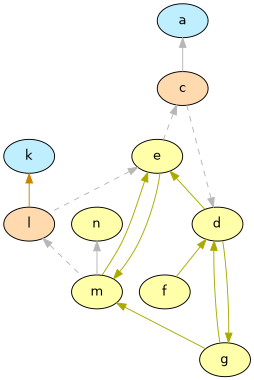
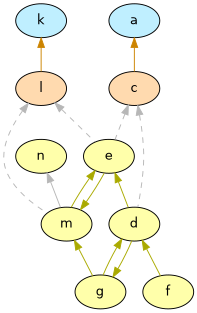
(183, 59) -> (134, 59)
(199, 152) -> (144, 161)
(89, 192) -> (78, 126)
